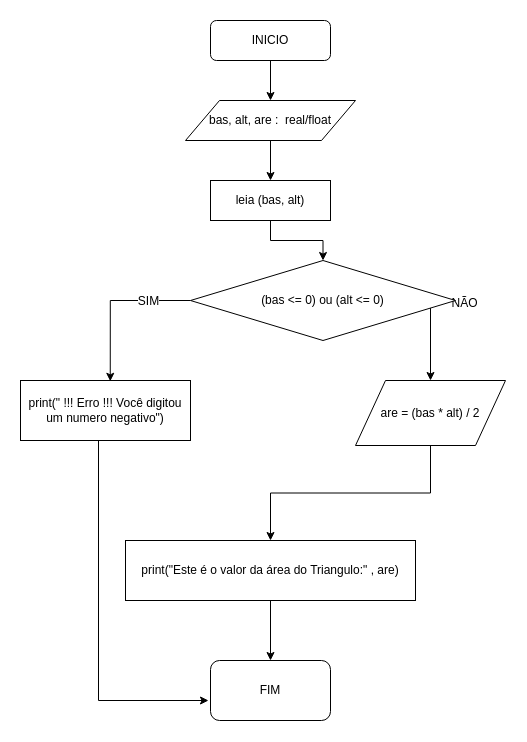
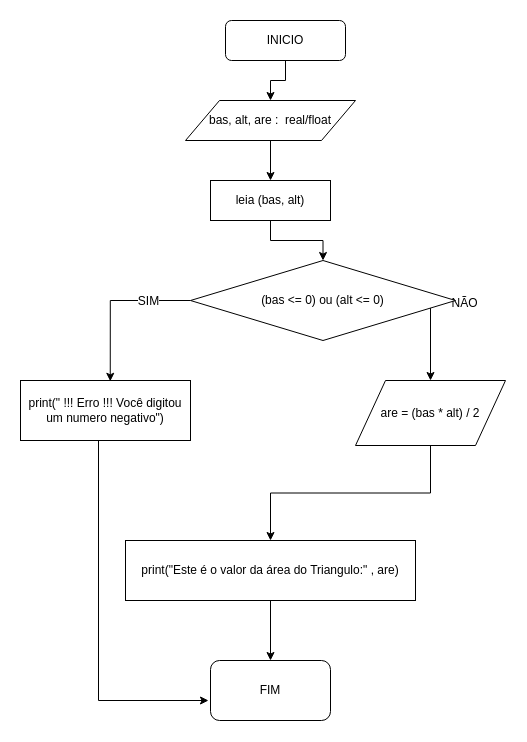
(271, 41) -> (286, 41)
